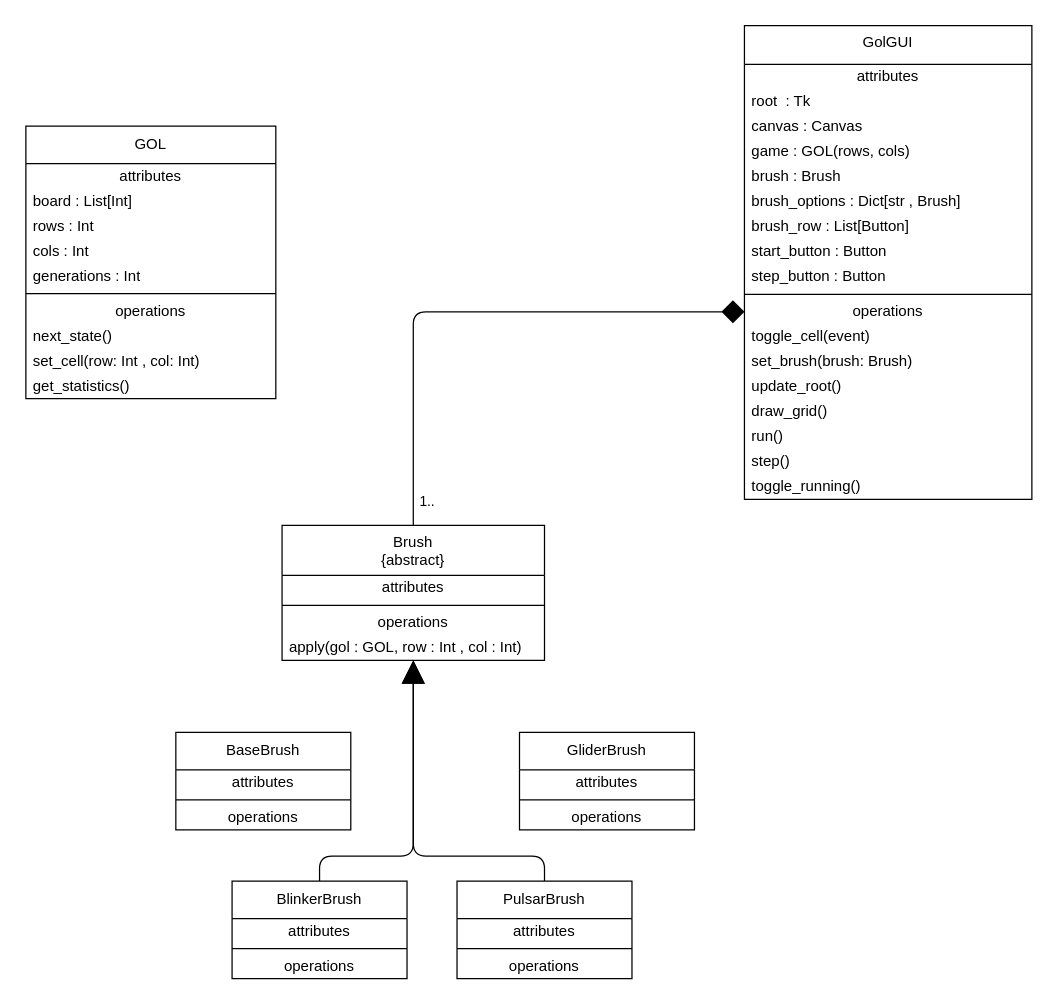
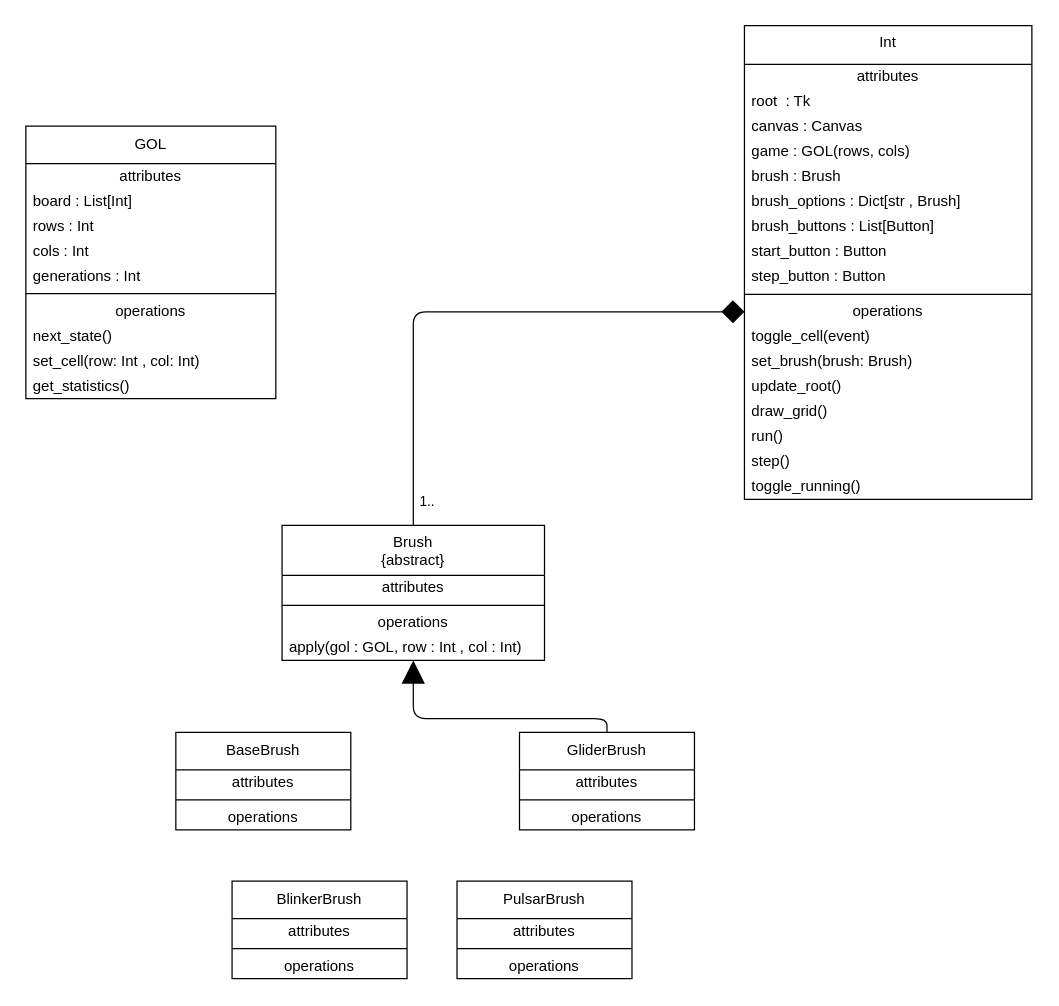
(888, 43) -> (888, 43)
(845, 227) -> (862, 227)
none -> (515, 719)
(357, 856) -> none
(487, 856) -> none
